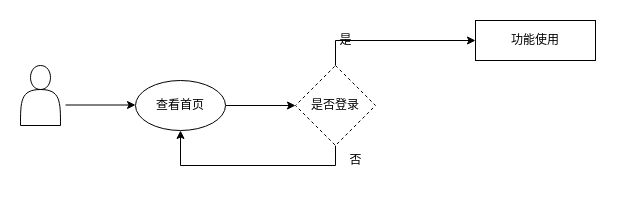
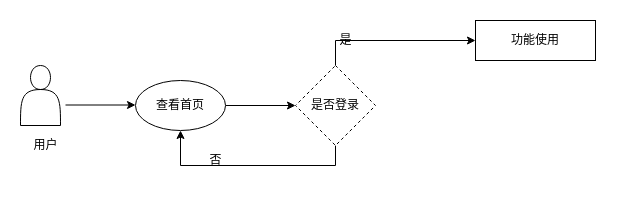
none -> (46, 146)
(356, 161) -> (216, 161)
